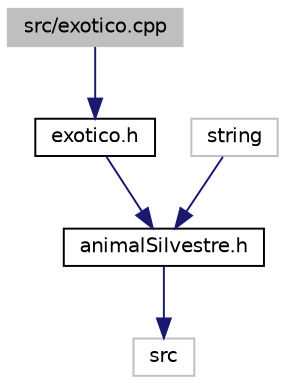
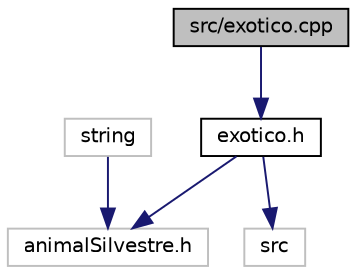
(95, 27) -> (261, 27)
(164, 247) -> (108, 247)
(164, 292) -> (267, 183)
